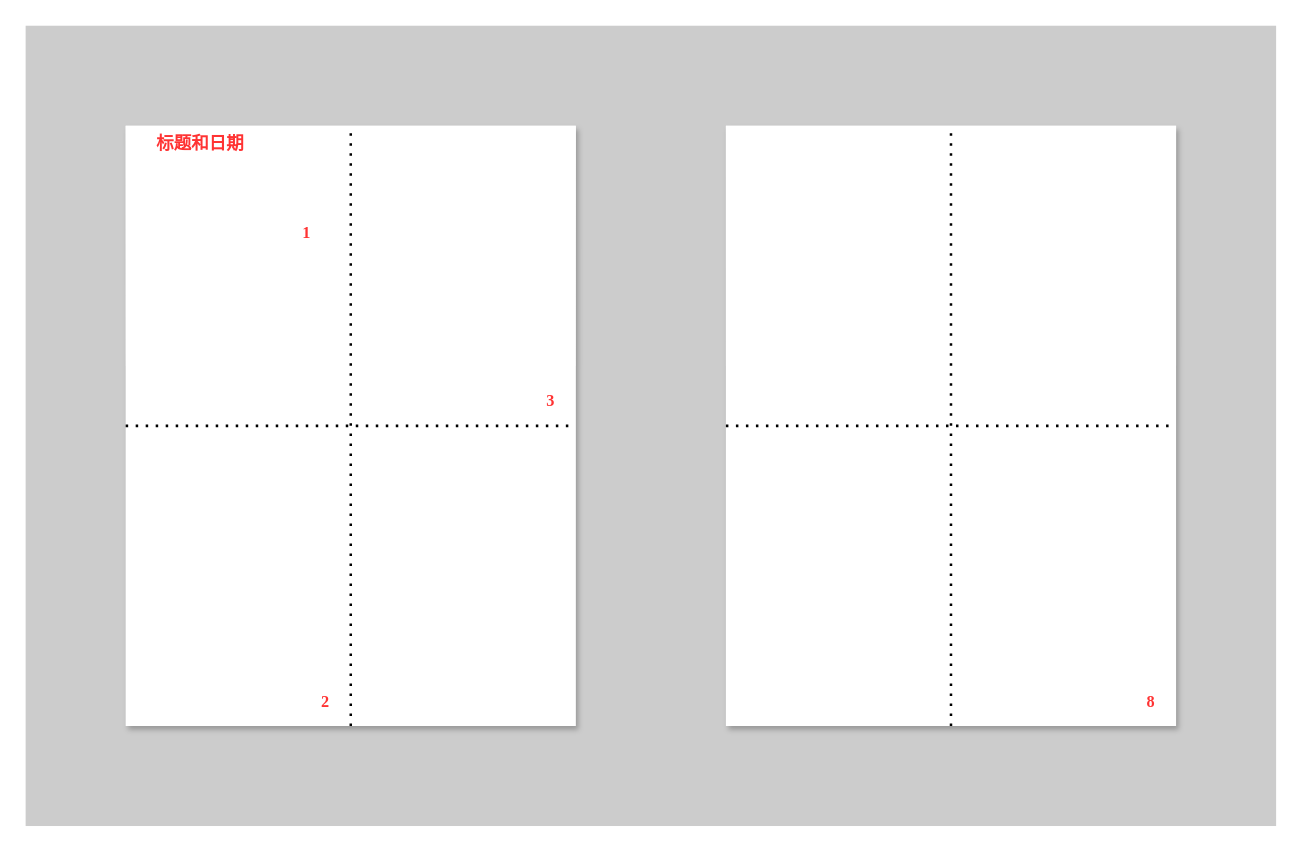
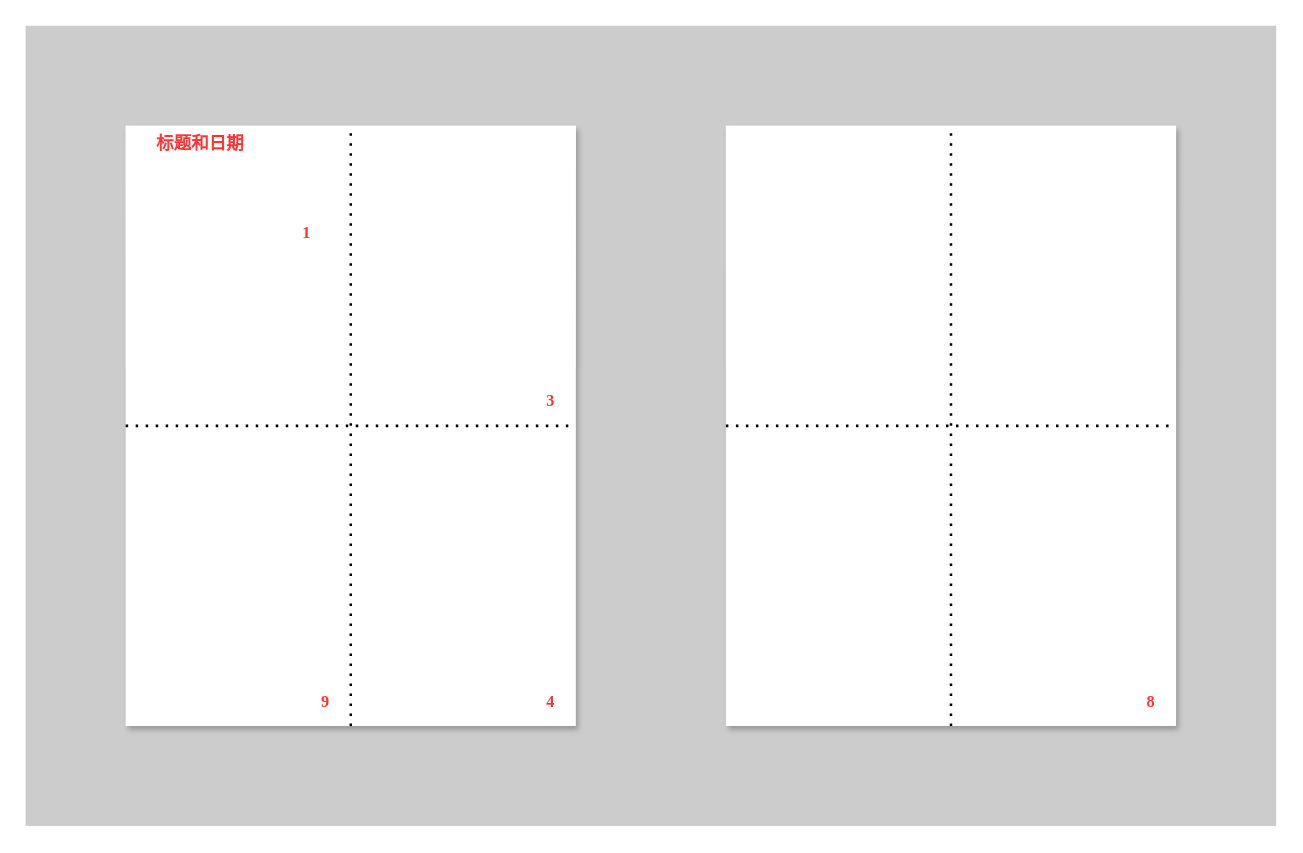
(326, 701) -> (326, 701)
none -> (551, 701)
